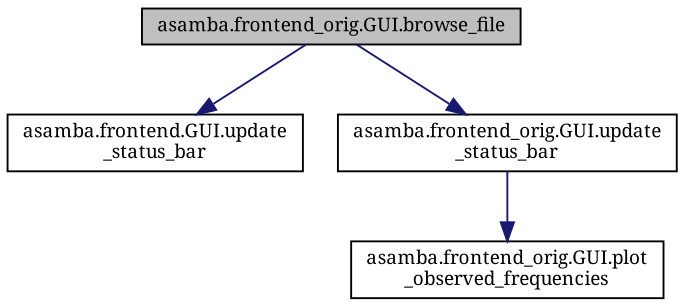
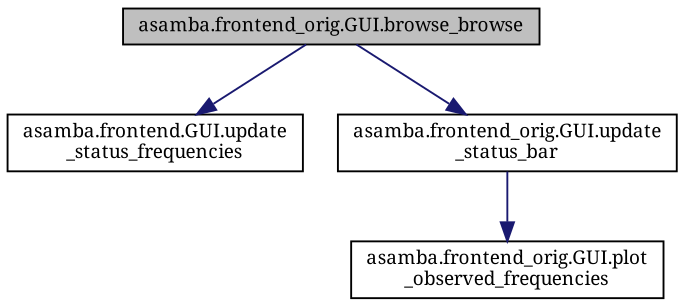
(331, 27) -> (331, 27)
(155, 143) -> (155, 143)
